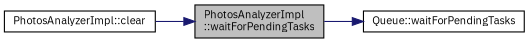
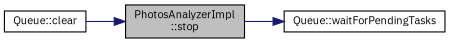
(80, 21) -> (45, 21)
(259, 21) -> (185, 21)
